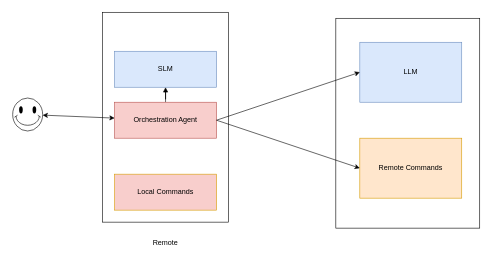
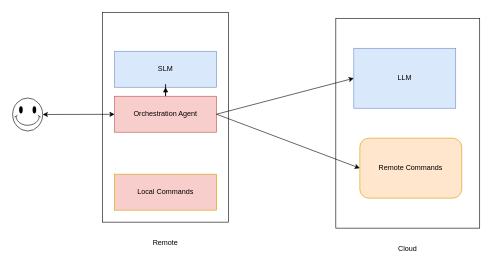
(411, 72) -> (405, 78)
(165, 120) -> (165, 114)
(411, 168) -> (411, 168)
none -> (408, 249)
